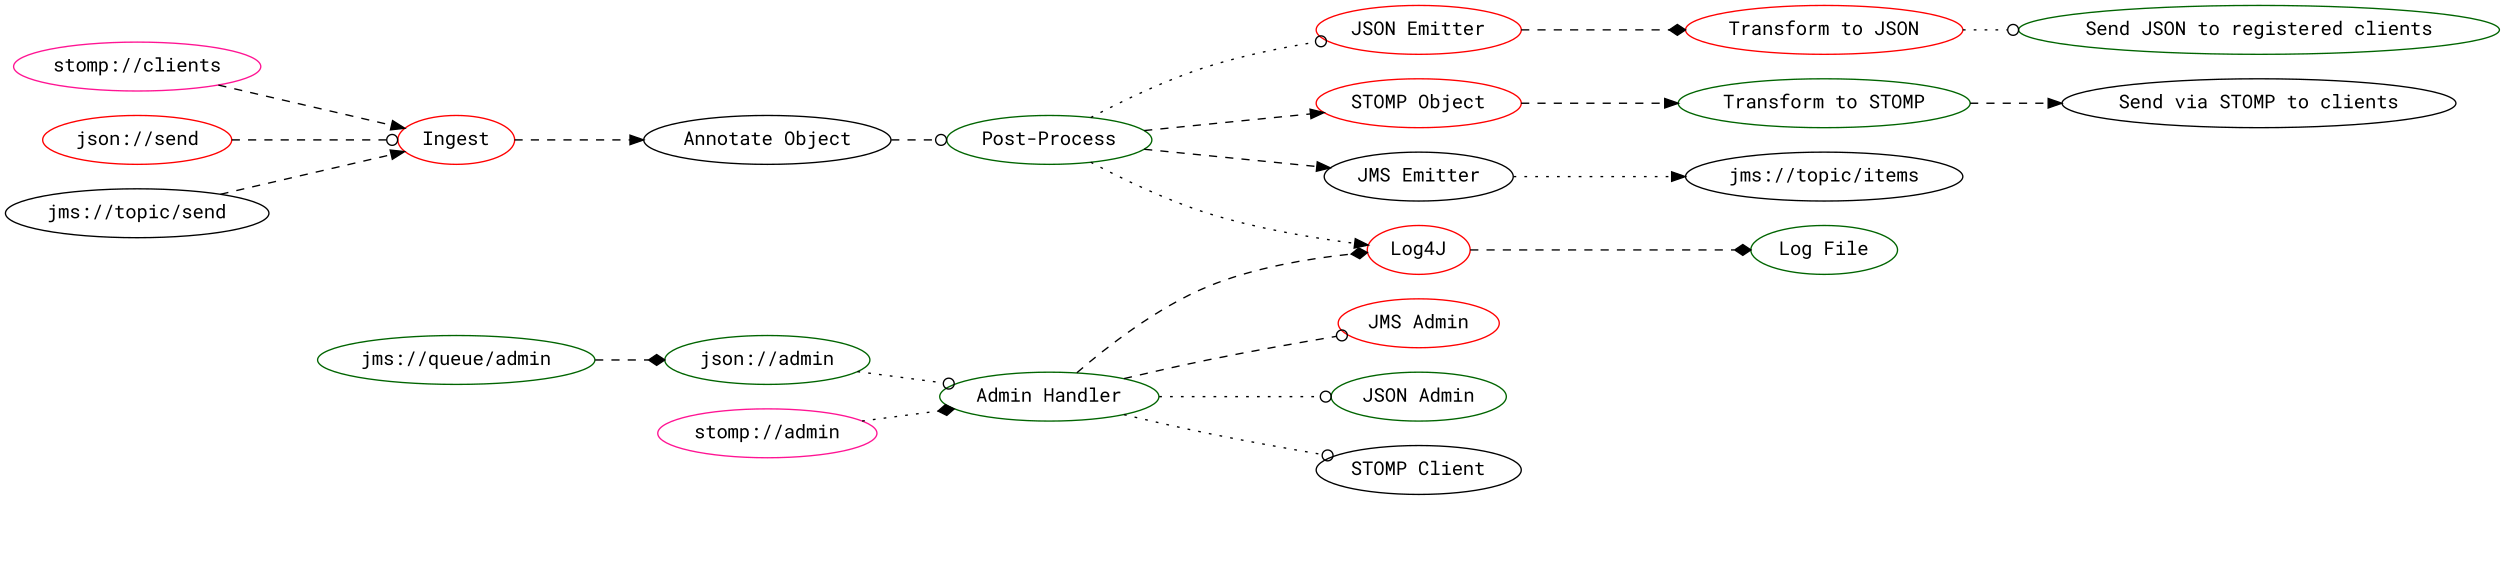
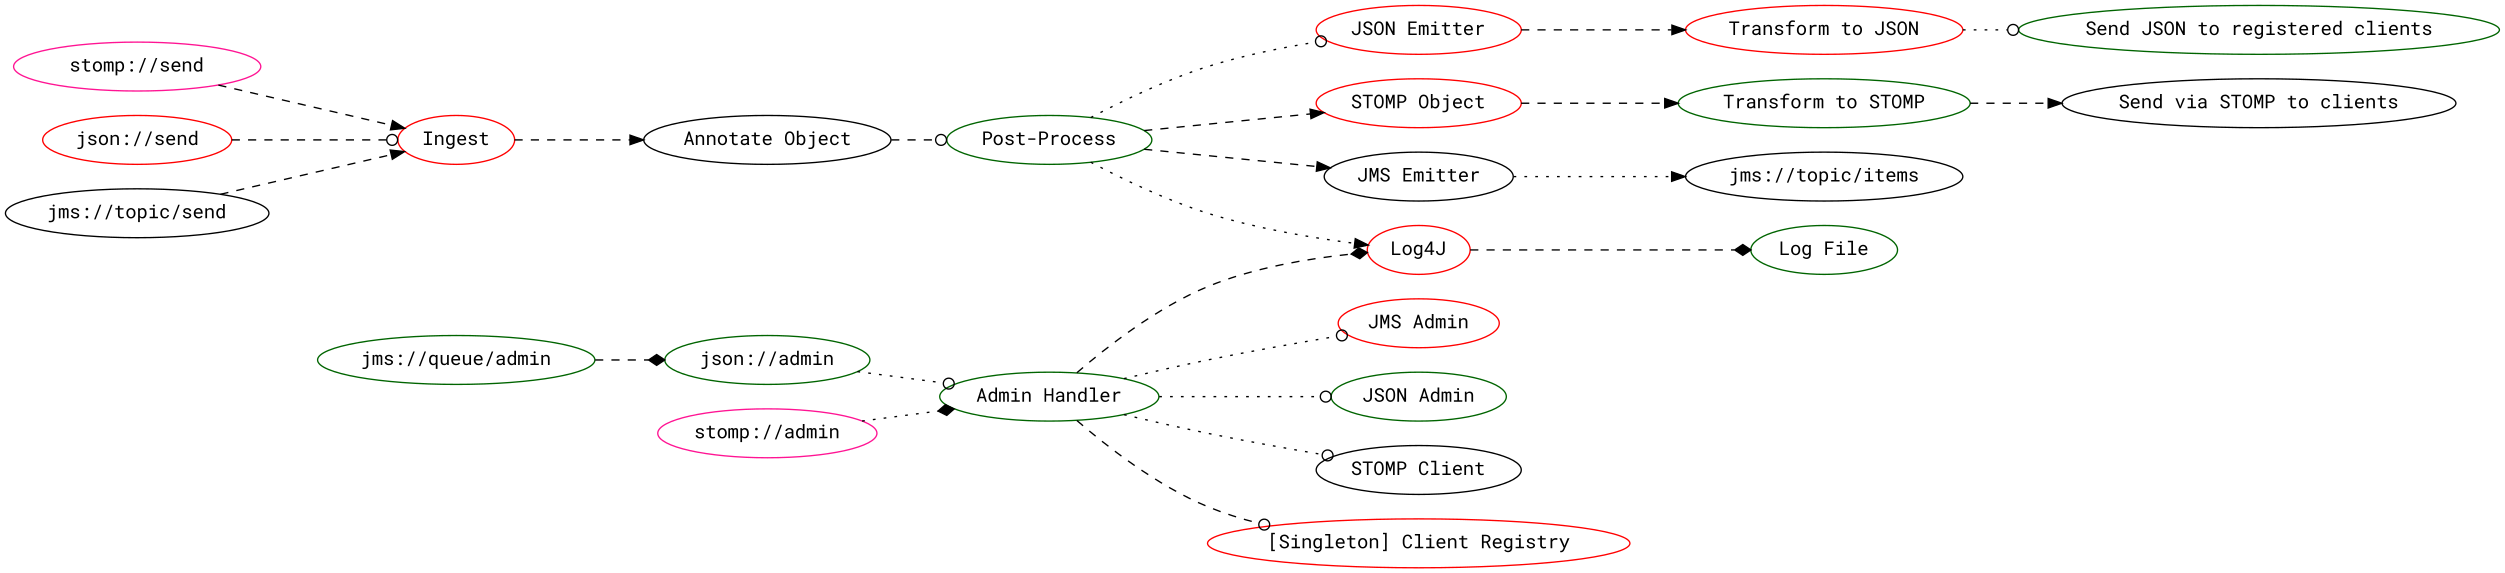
(1596, 30) -> (1596, 30)
(137, 67) -> (137, 67)
(1230, 356) -> (1230, 356)
none -> (1419, 543)
